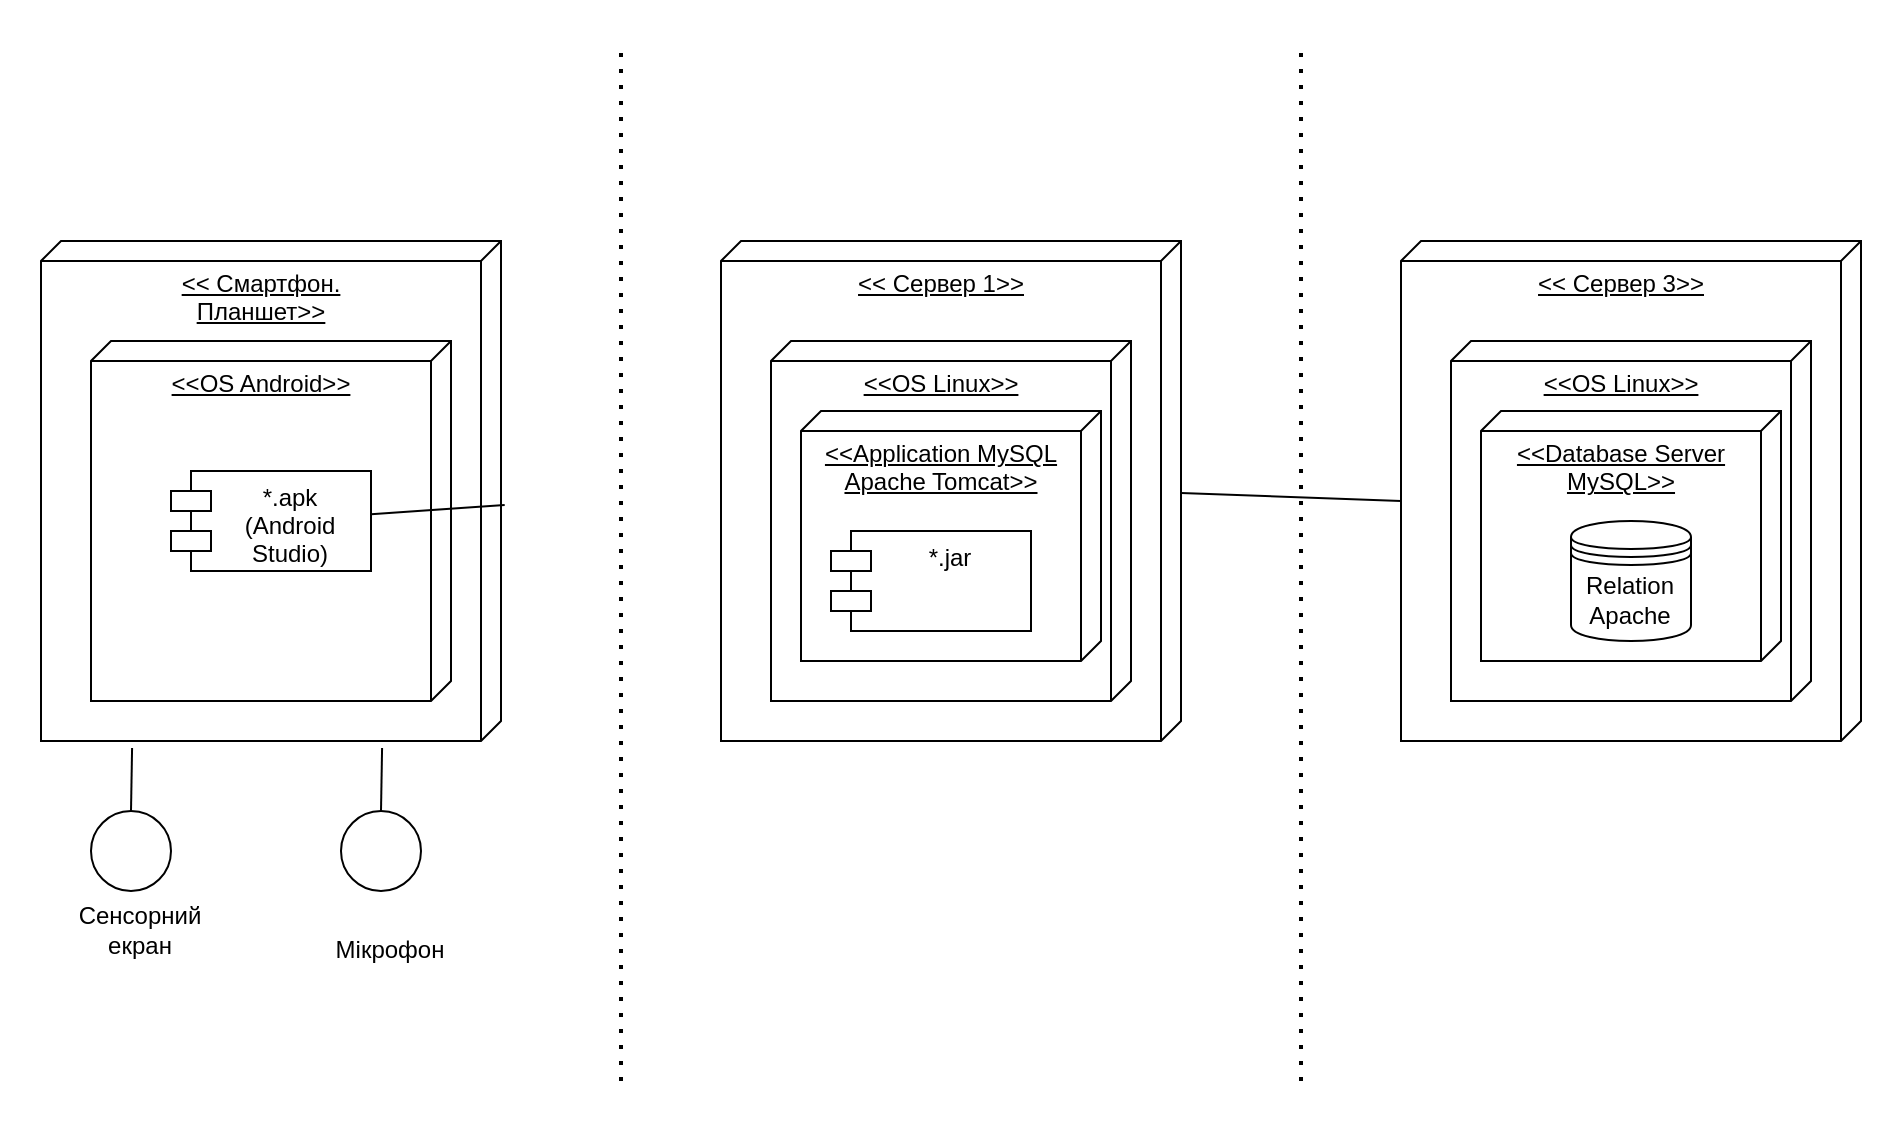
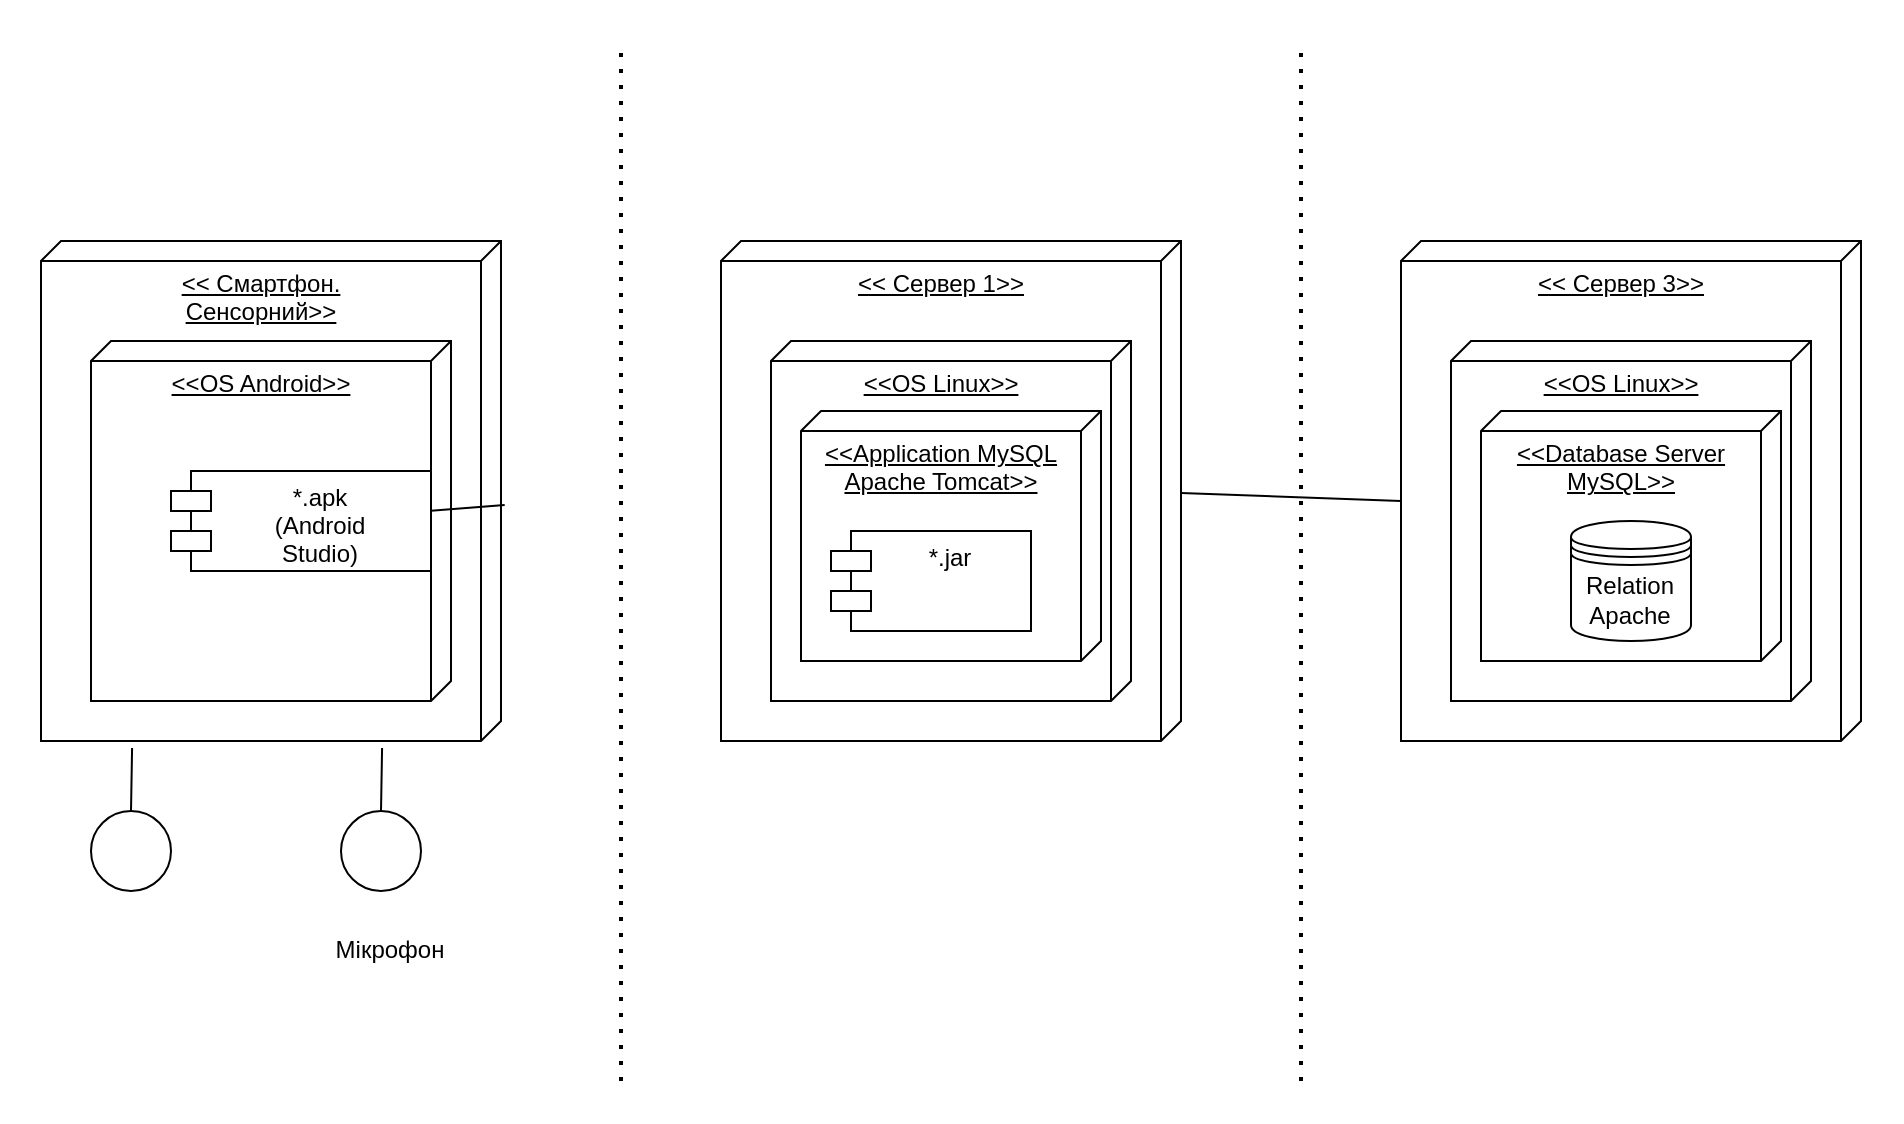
(262, 300) -> (262, 300)
(271, 521) -> (301, 521)
(141, 931) -> none
